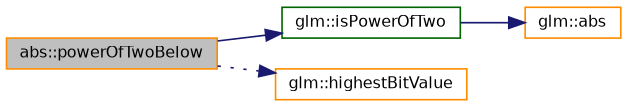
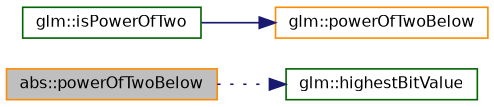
(573, 23) -> (382, 23)
(242, 38) -> none
(371, 84) -> (382, 84)
